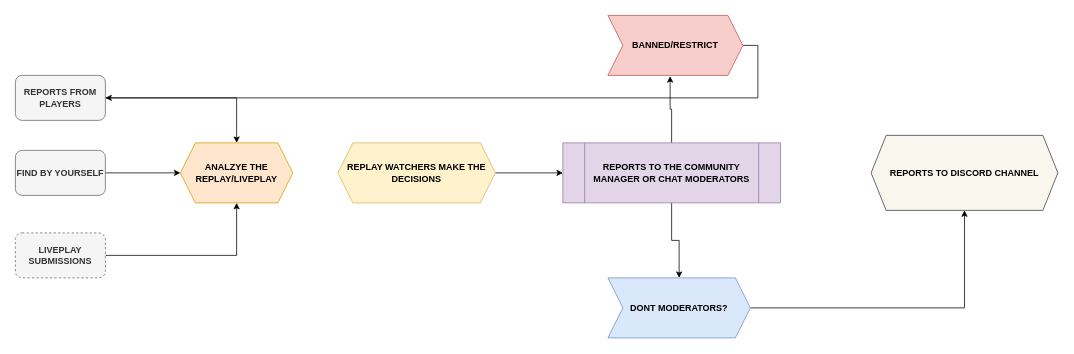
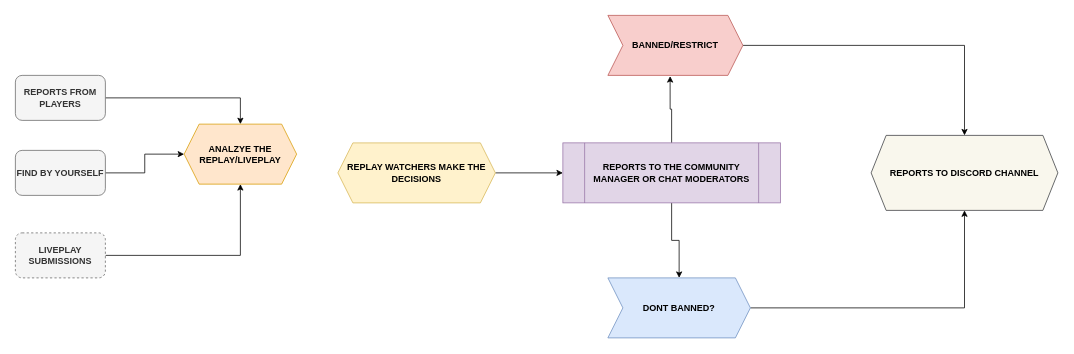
(528, 98) -> (903, 45)
(237, 173) -> (240, 154)
(679, 308) -> (679, 308)
